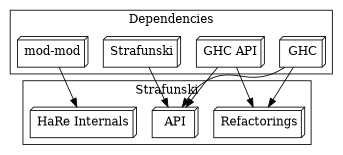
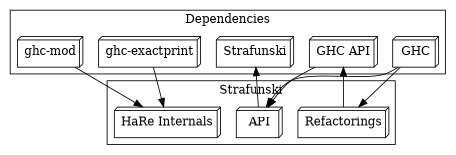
(53, 52) -> (50, 52)
none -> (150, 52)
(158, 86) -> (257, 91)
(244, 86) -> (343, 91)
